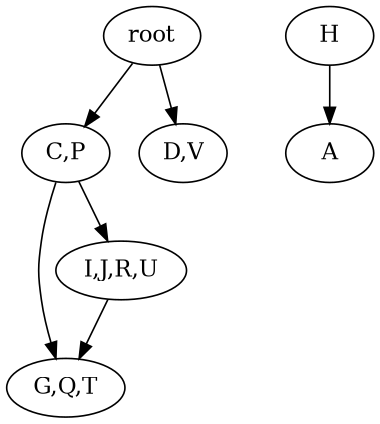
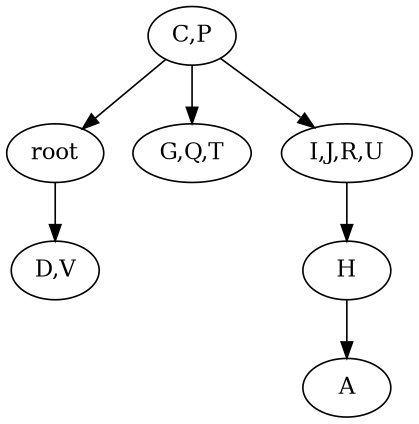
(114, 88) -> (130, 89)
(97, 322) -> (347, 204)
